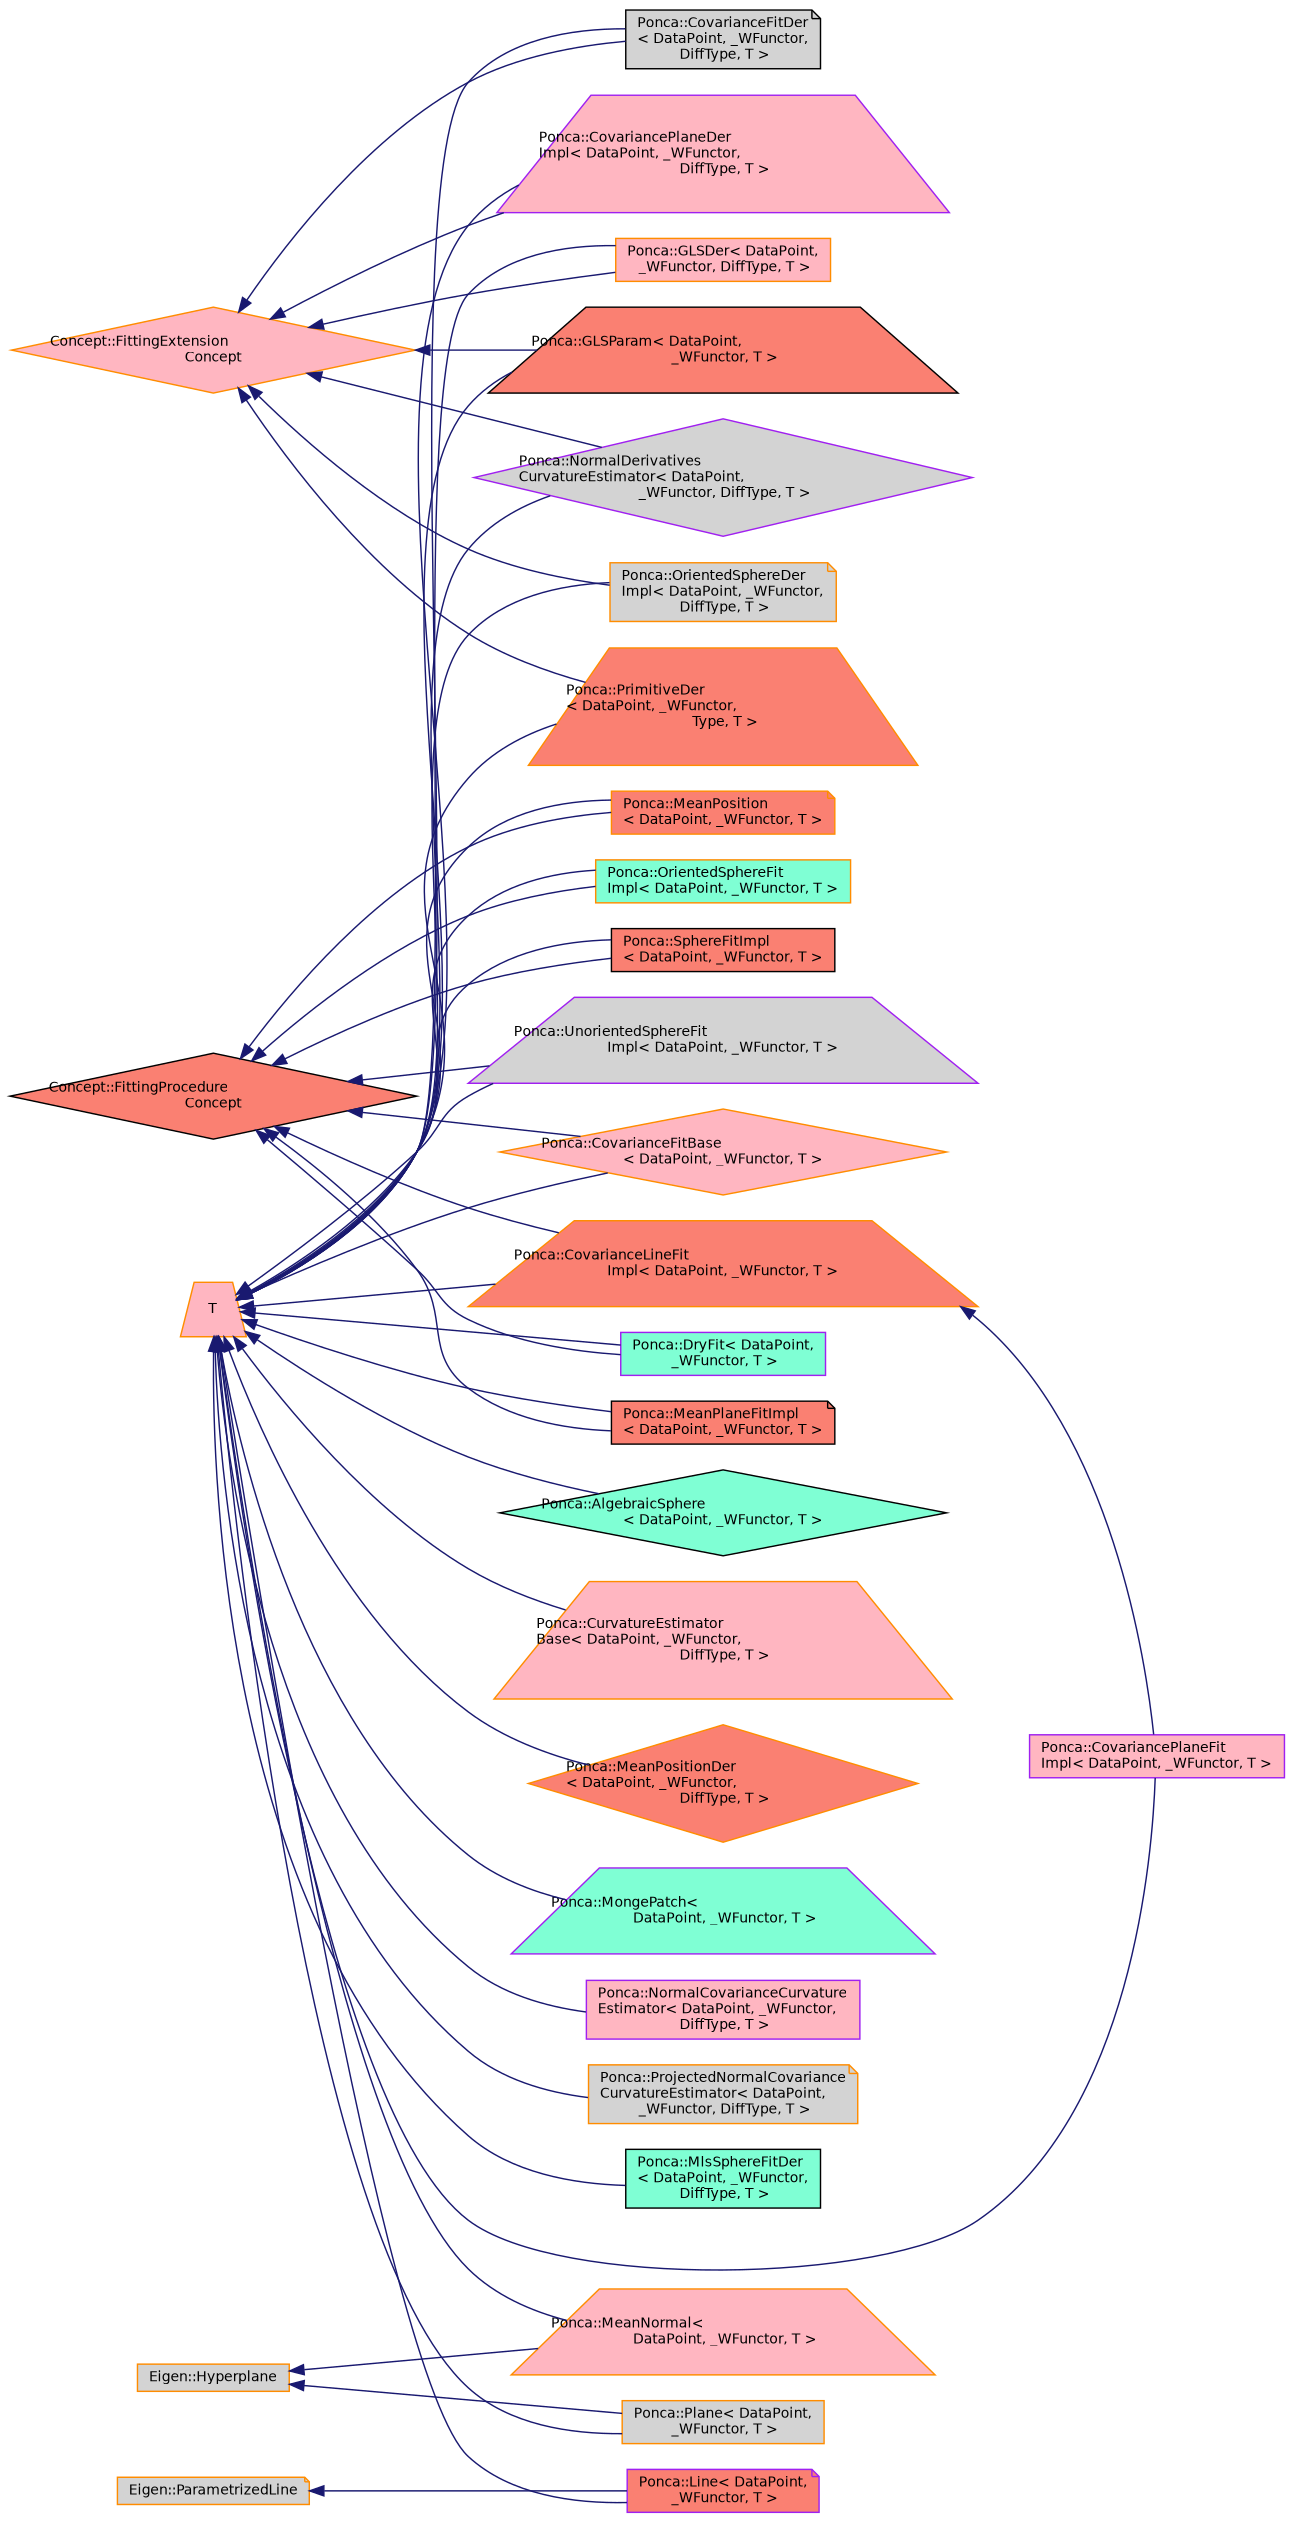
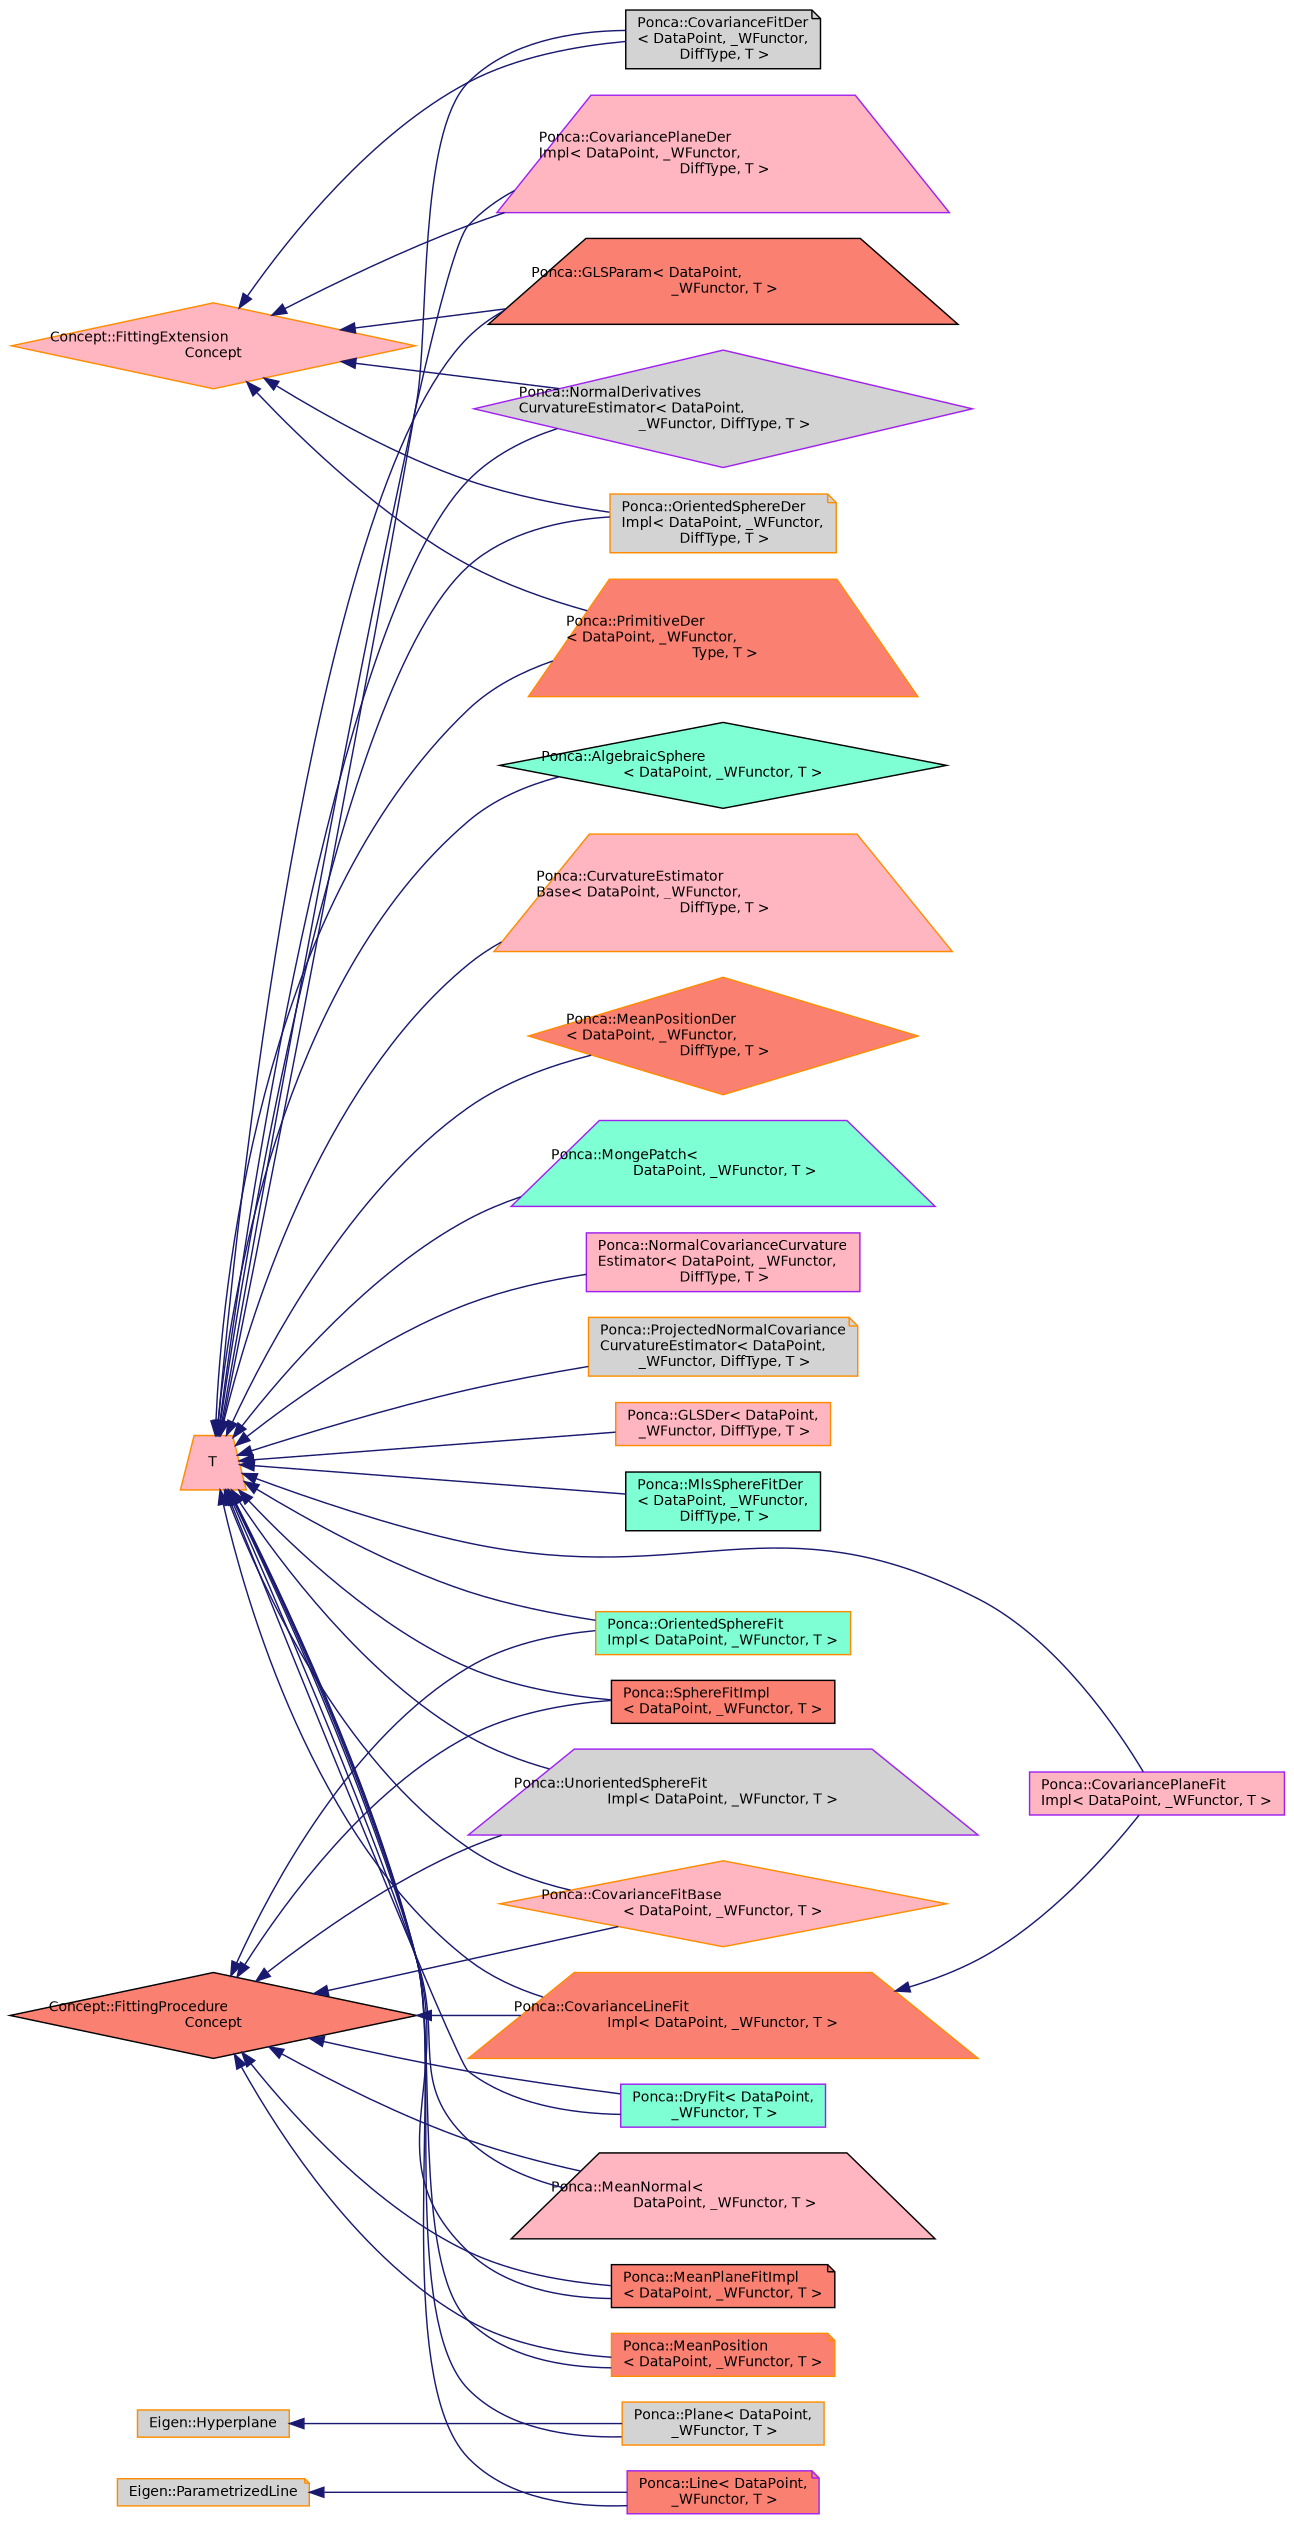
(454, 297) -> none
(723, 2332) -> (723, 2196)
(409, 2360) -> (412, 2118)
